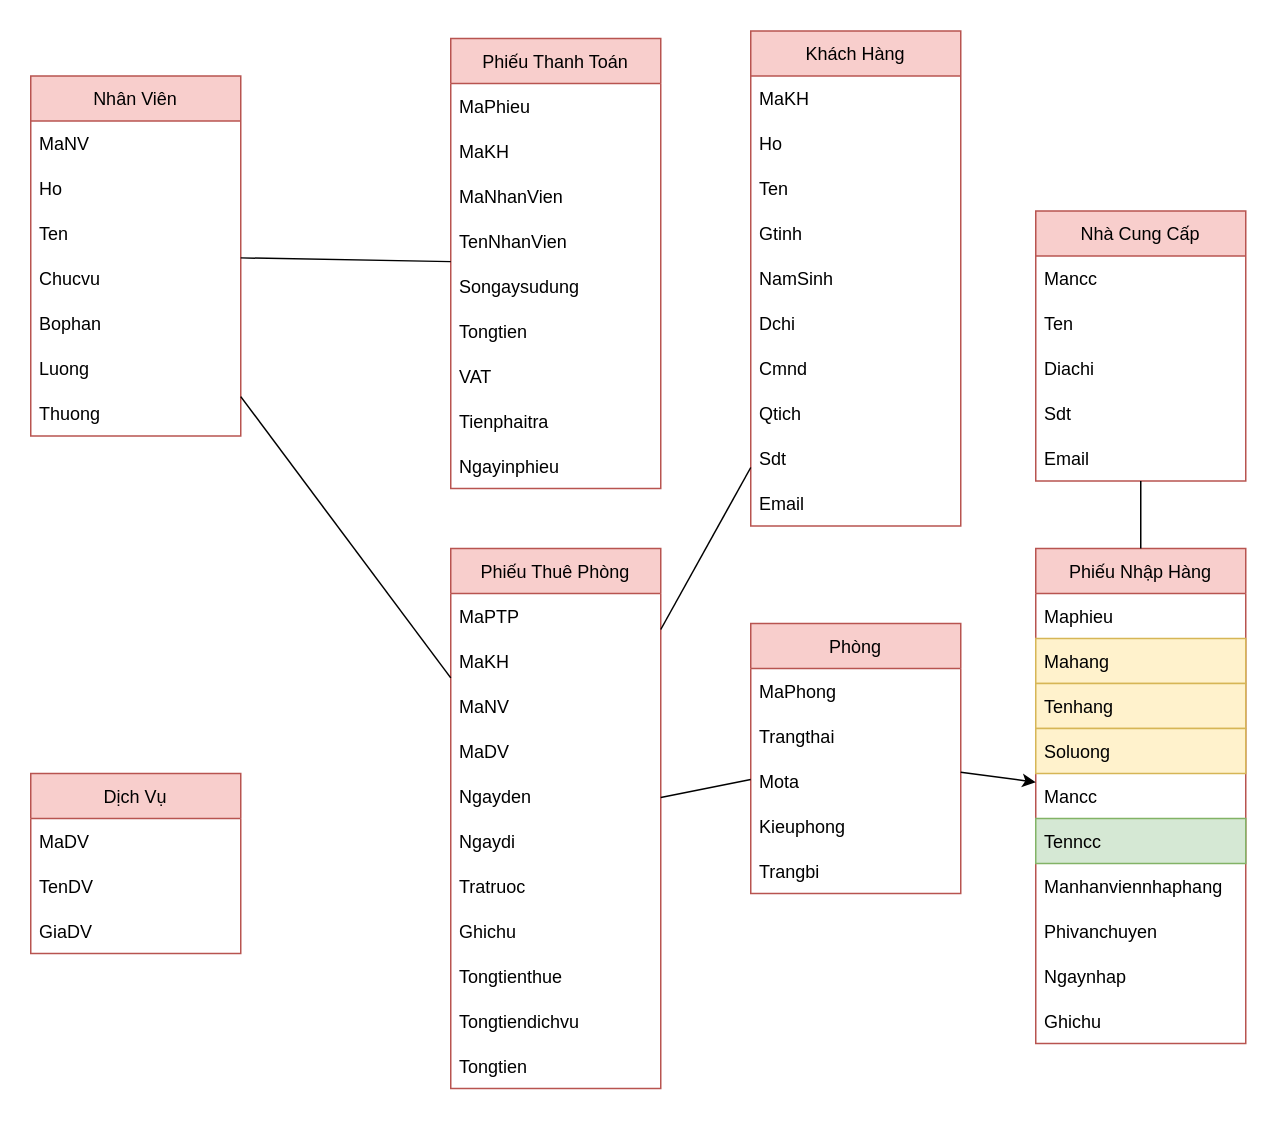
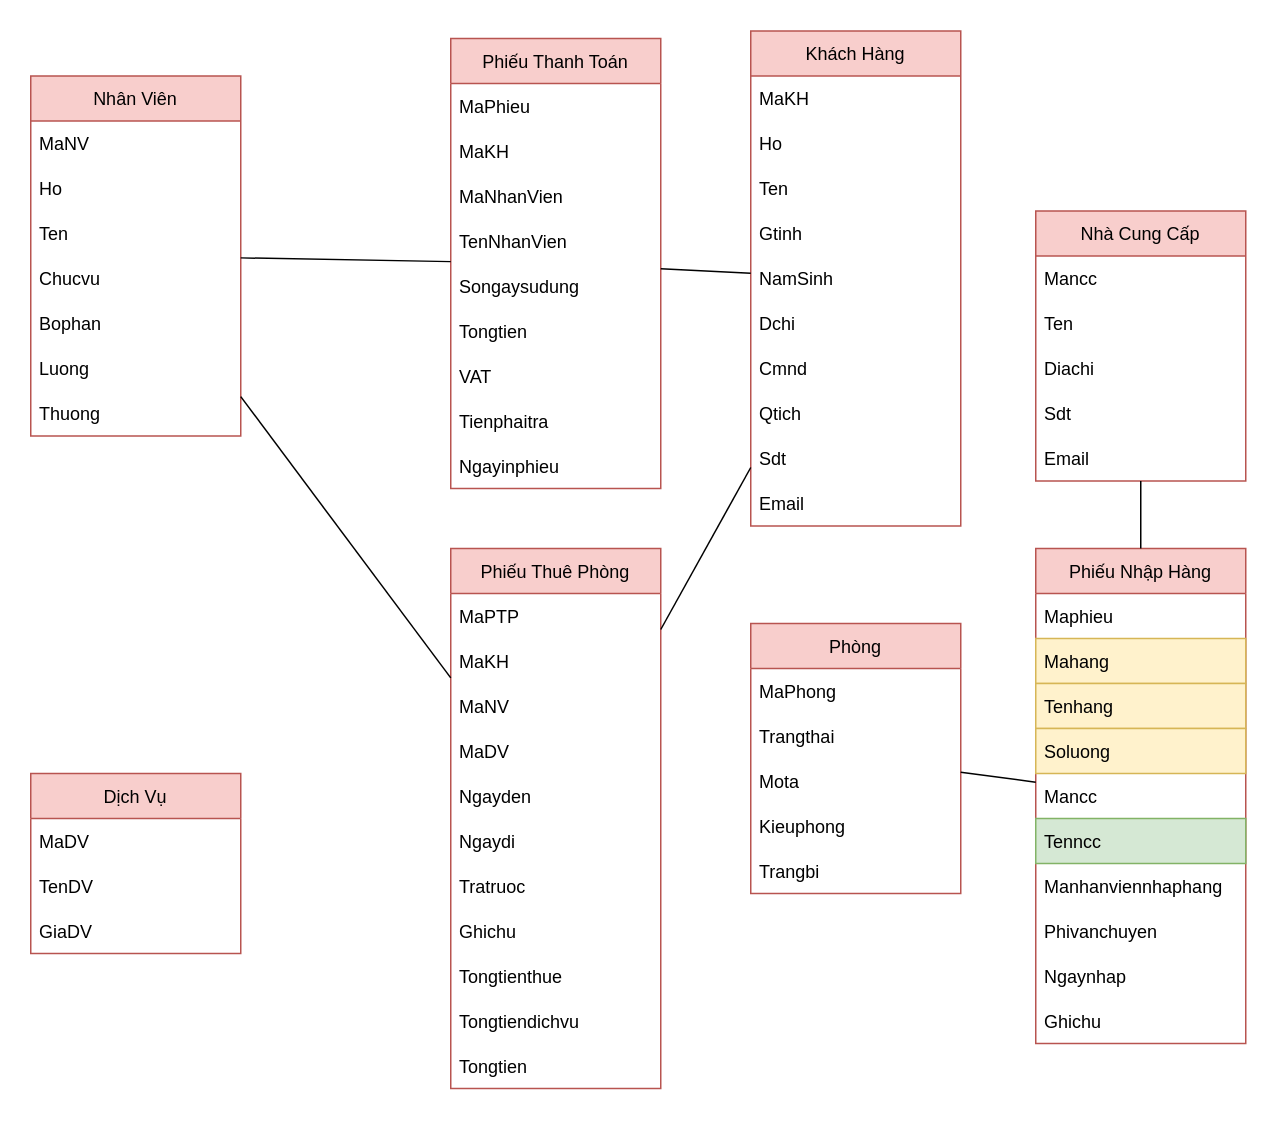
none -> (705, 271)
(1024, 780) -> (1027, 781)
(705, 788) -> none
